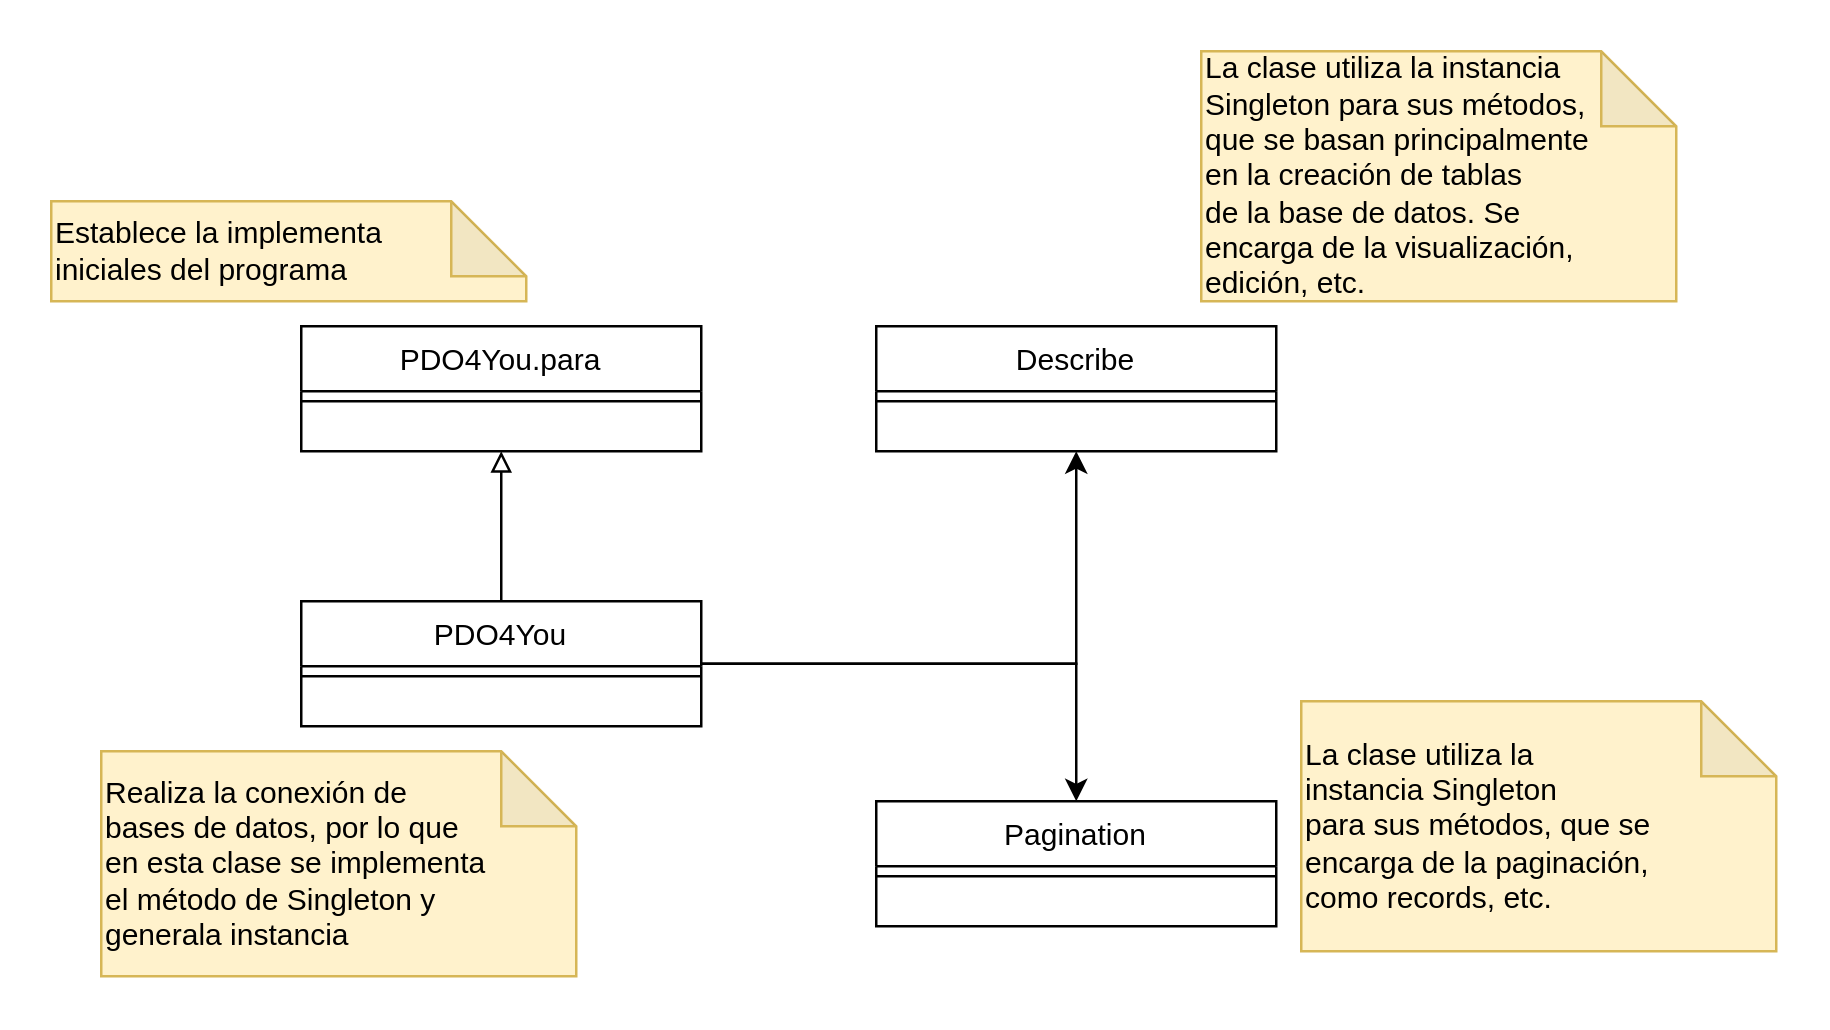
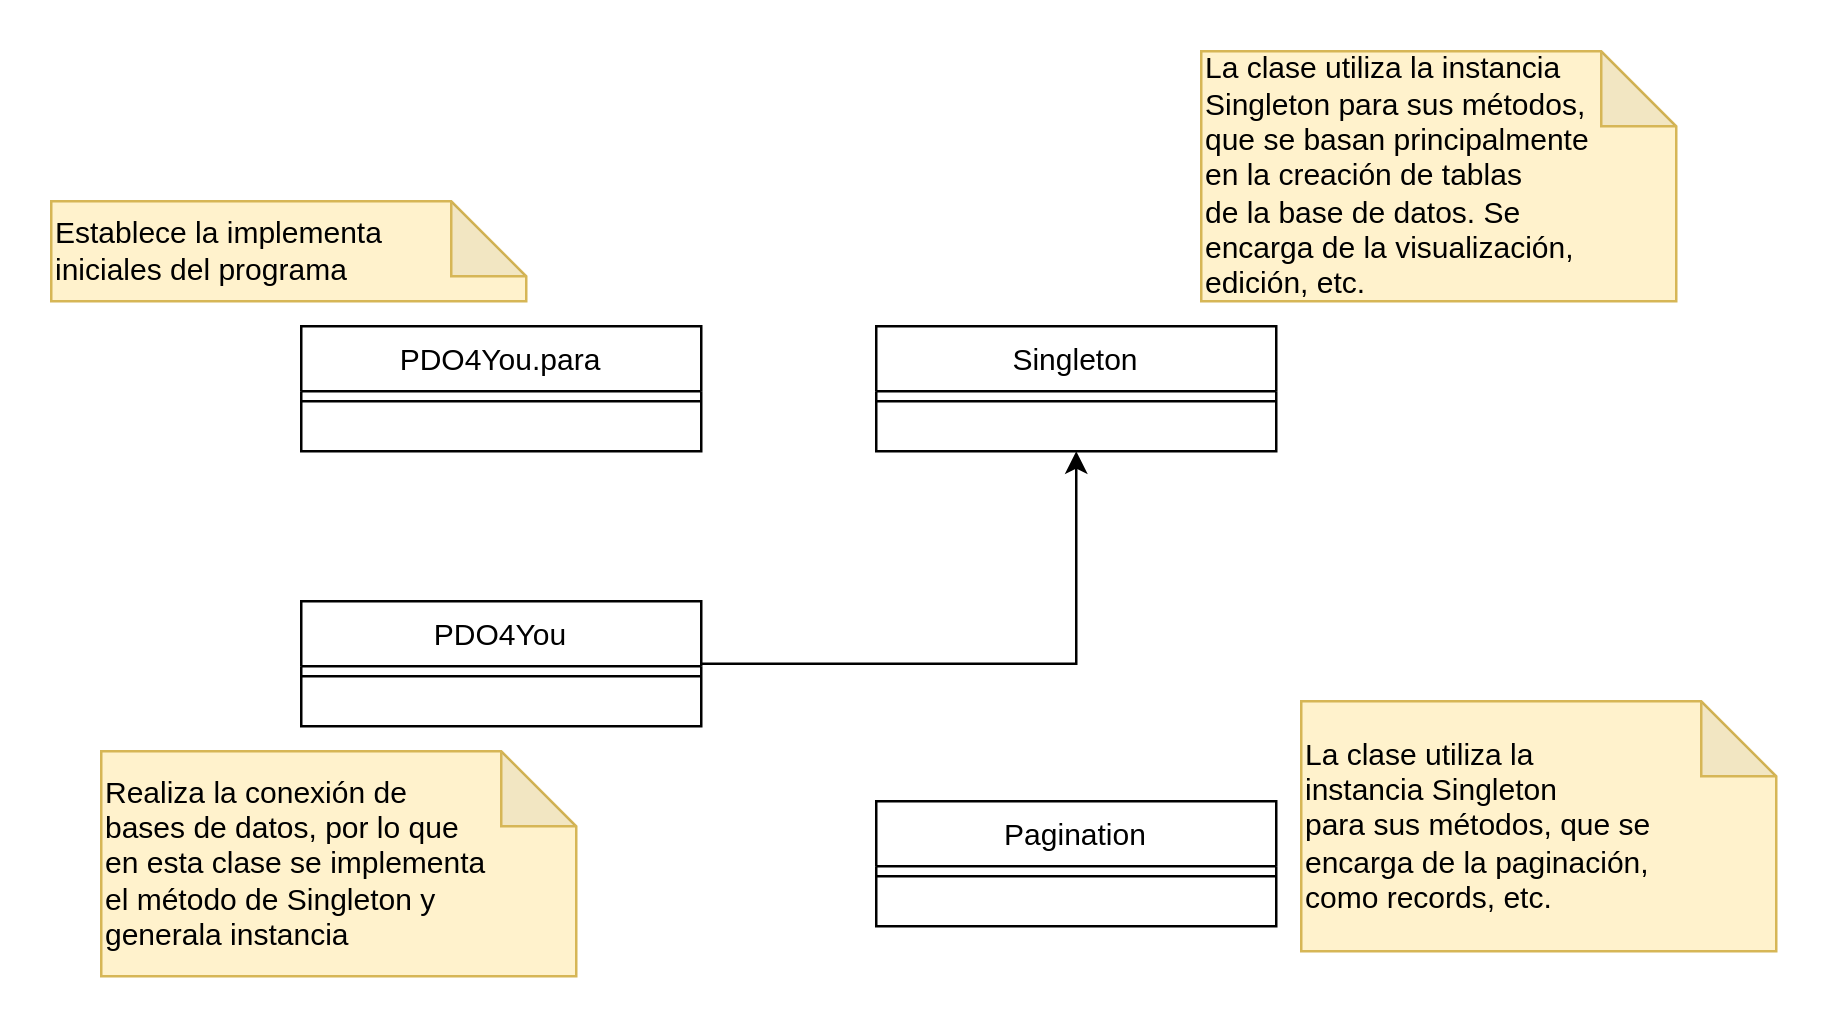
(1075, 360) -> (1075, 360)
(501, 537) -> none
(1076, 726) -> none
